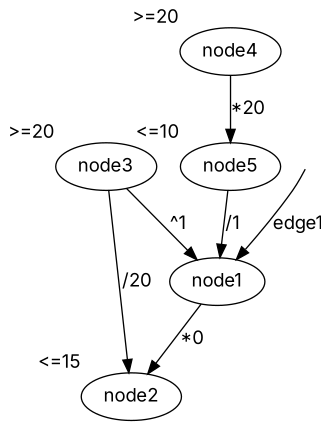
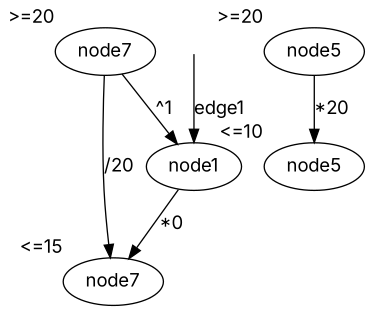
(231, 52) -> (314, 52)
(106, 167) -> (105, 52)
(225, 217) -> none
(131, 397) -> (113, 282)
